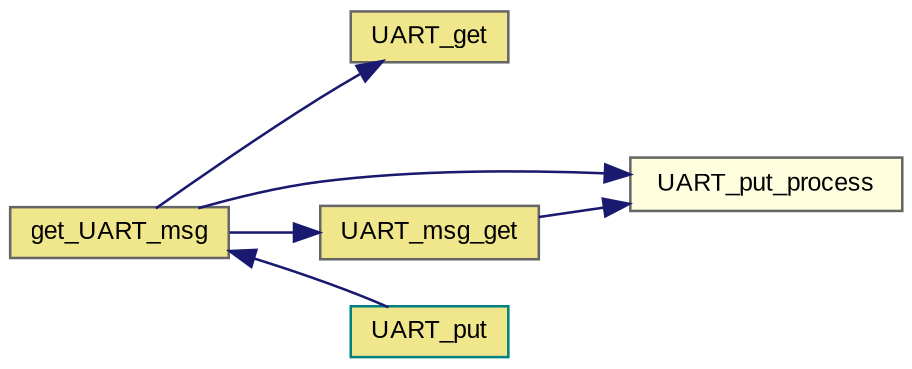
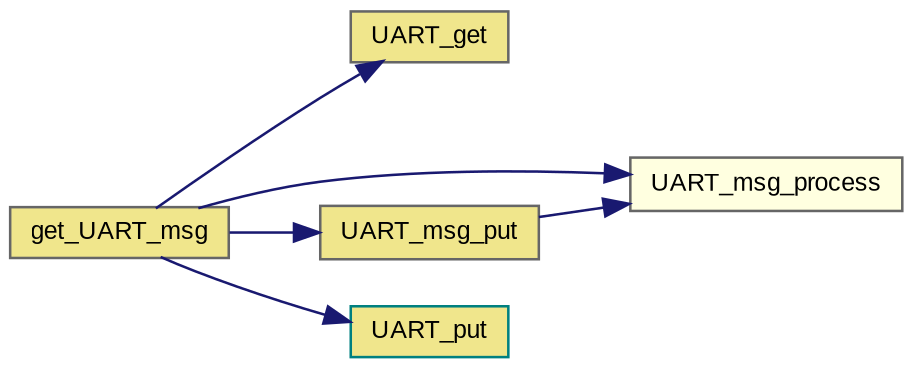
(766, 184) -> (766, 184)
(430, 233) -> (430, 233)
(322, 281) -> (242, 288)
